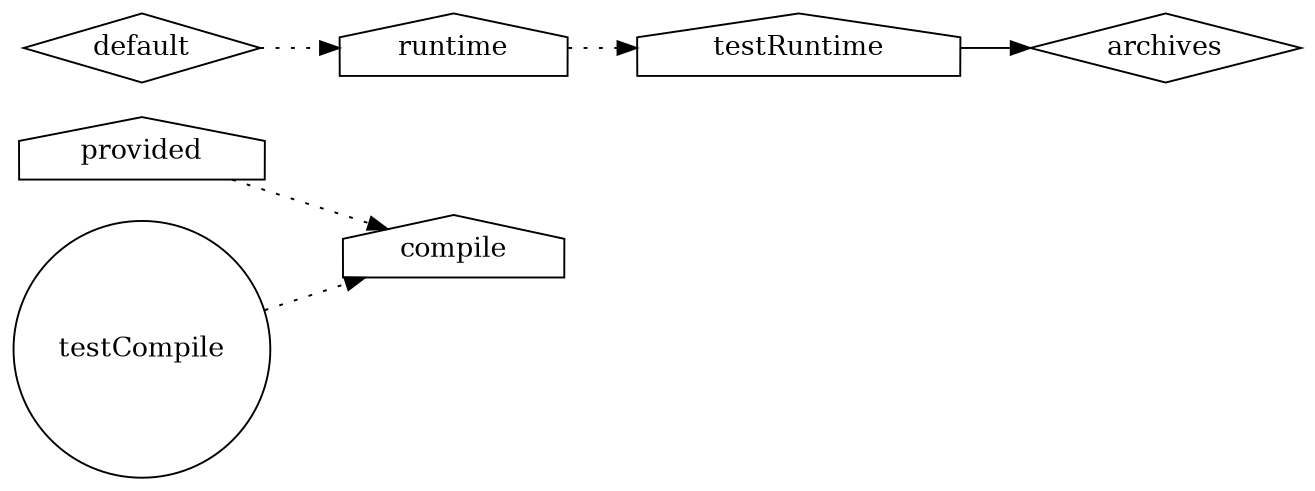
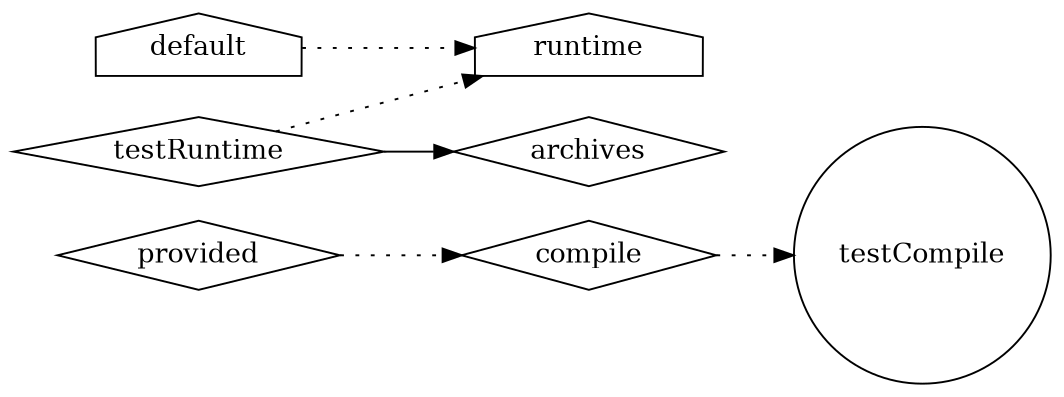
(142, 48) -> (199, 48)
(593, 48) -> (370, 106)
(799, 48) -> (199, 152)
(142, 152) -> (199, 255)
(454, 250) -> (589, 255)
(305, 297) -> (745, 255)
